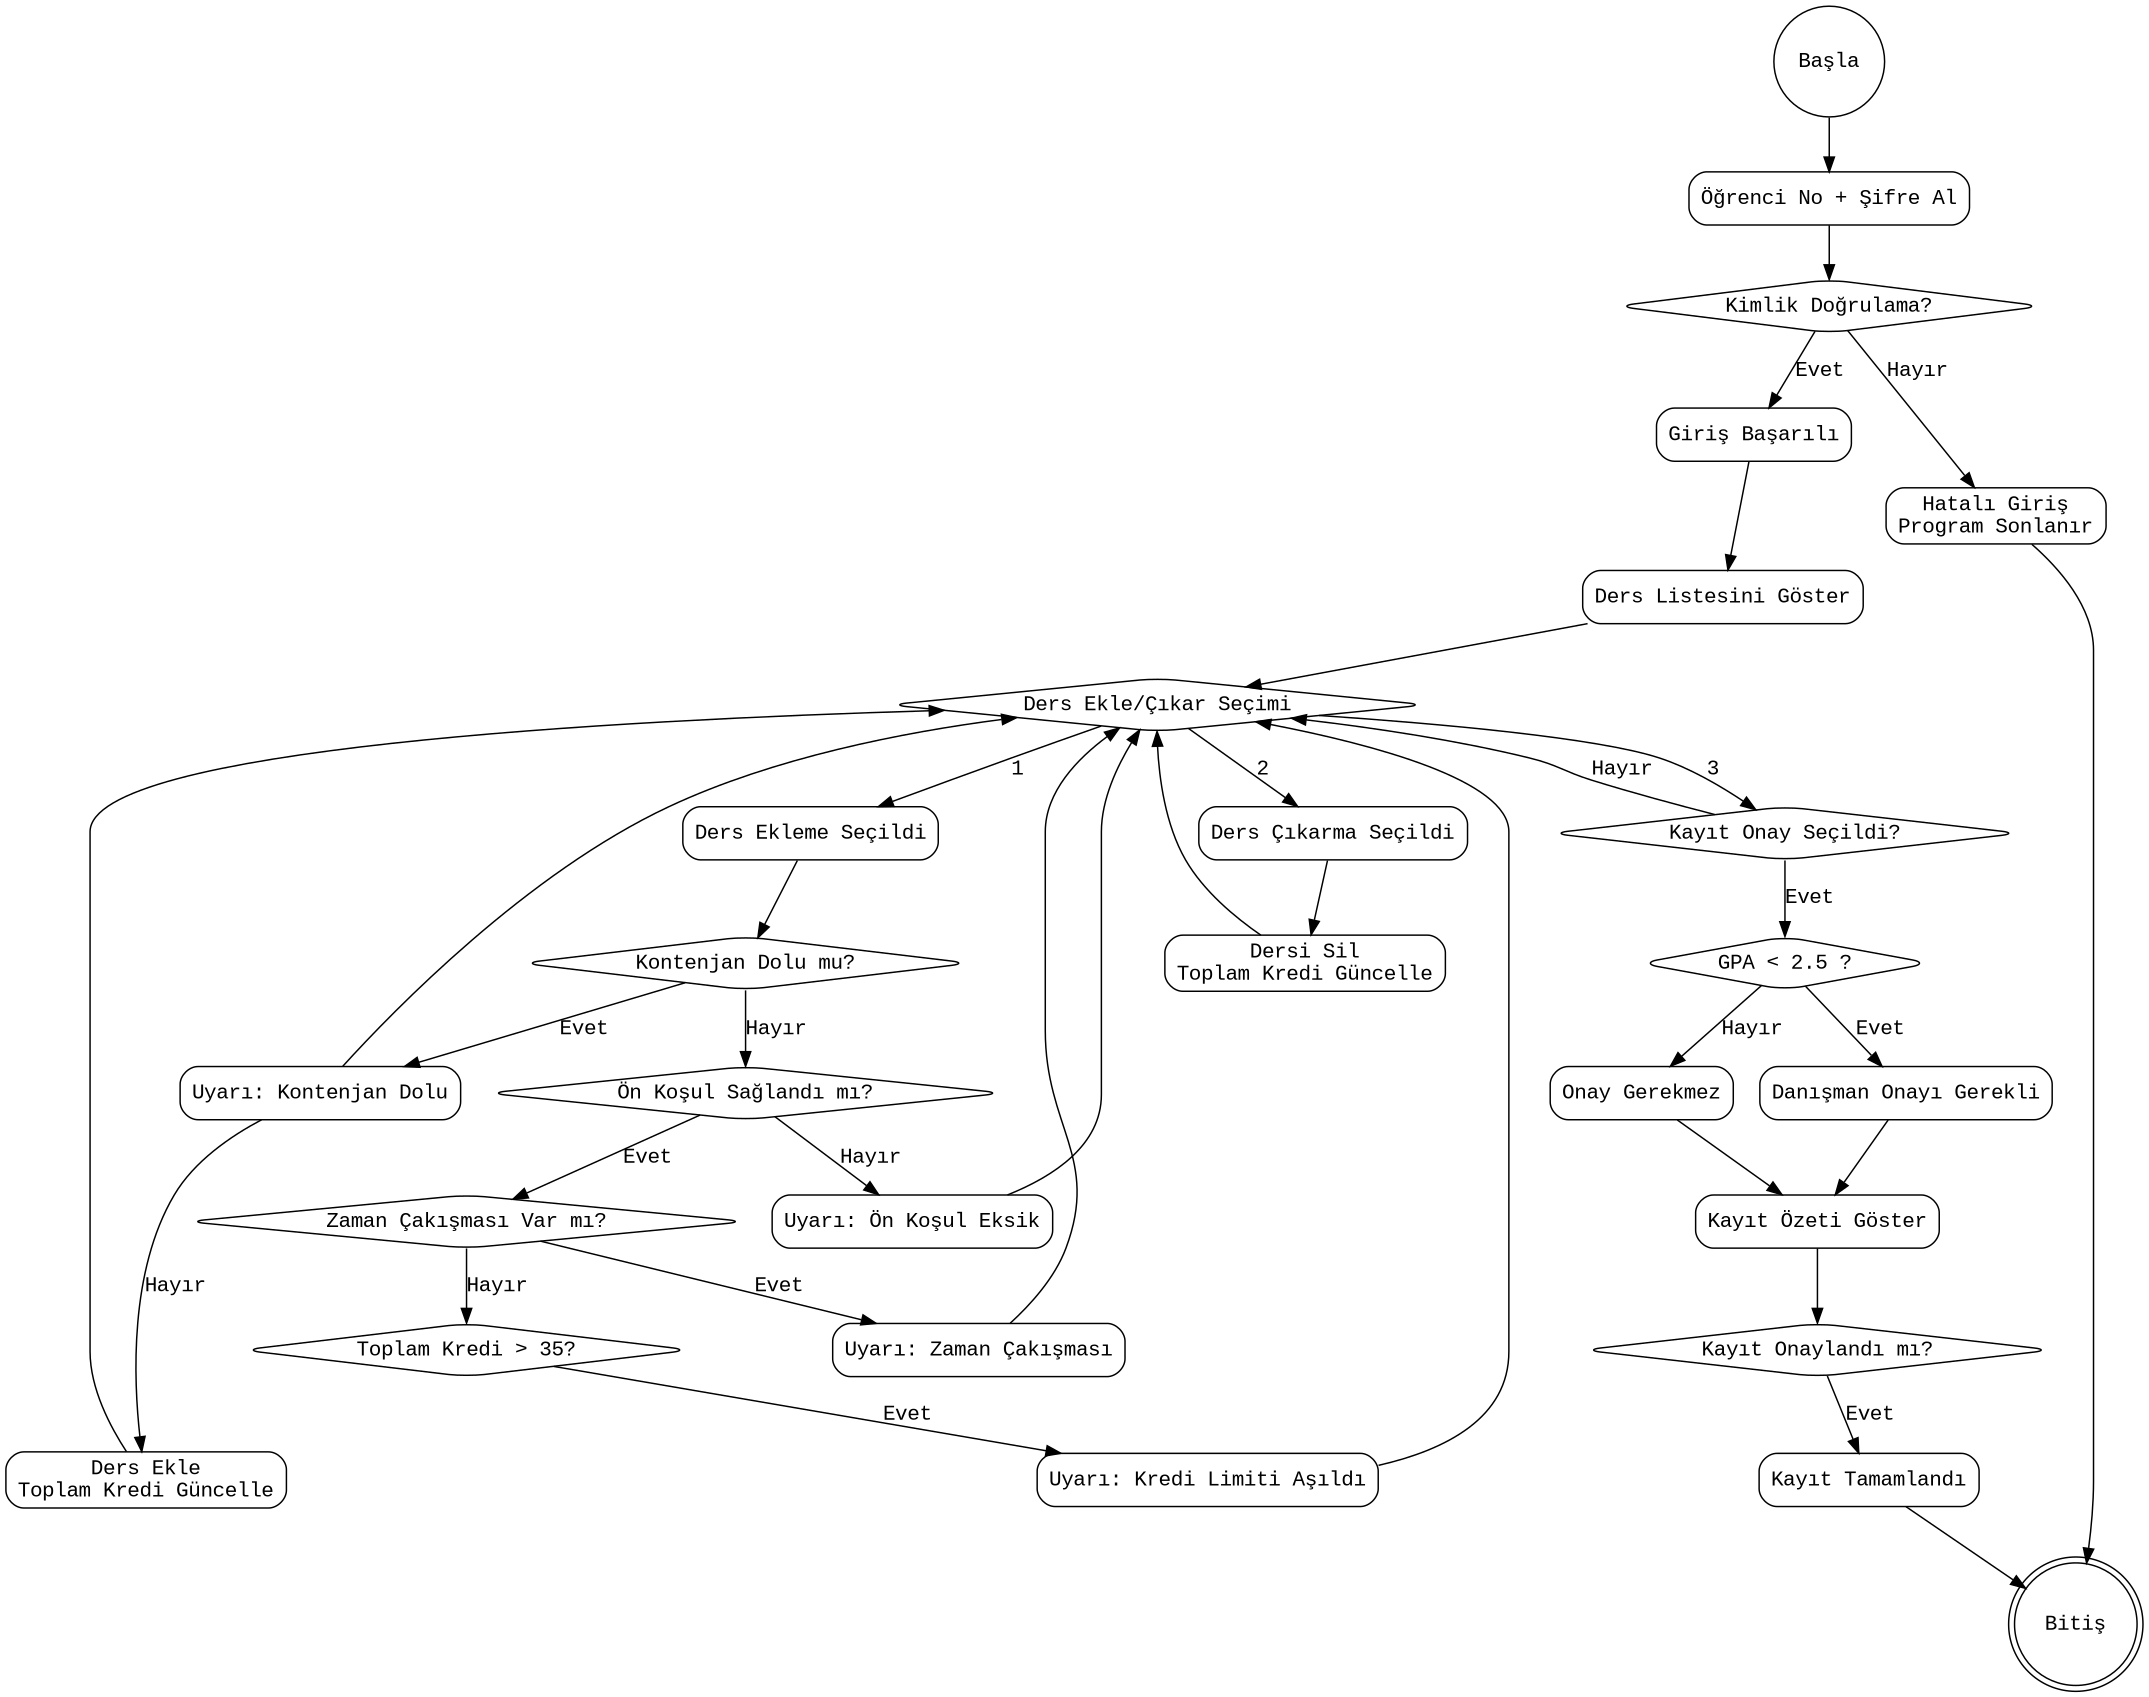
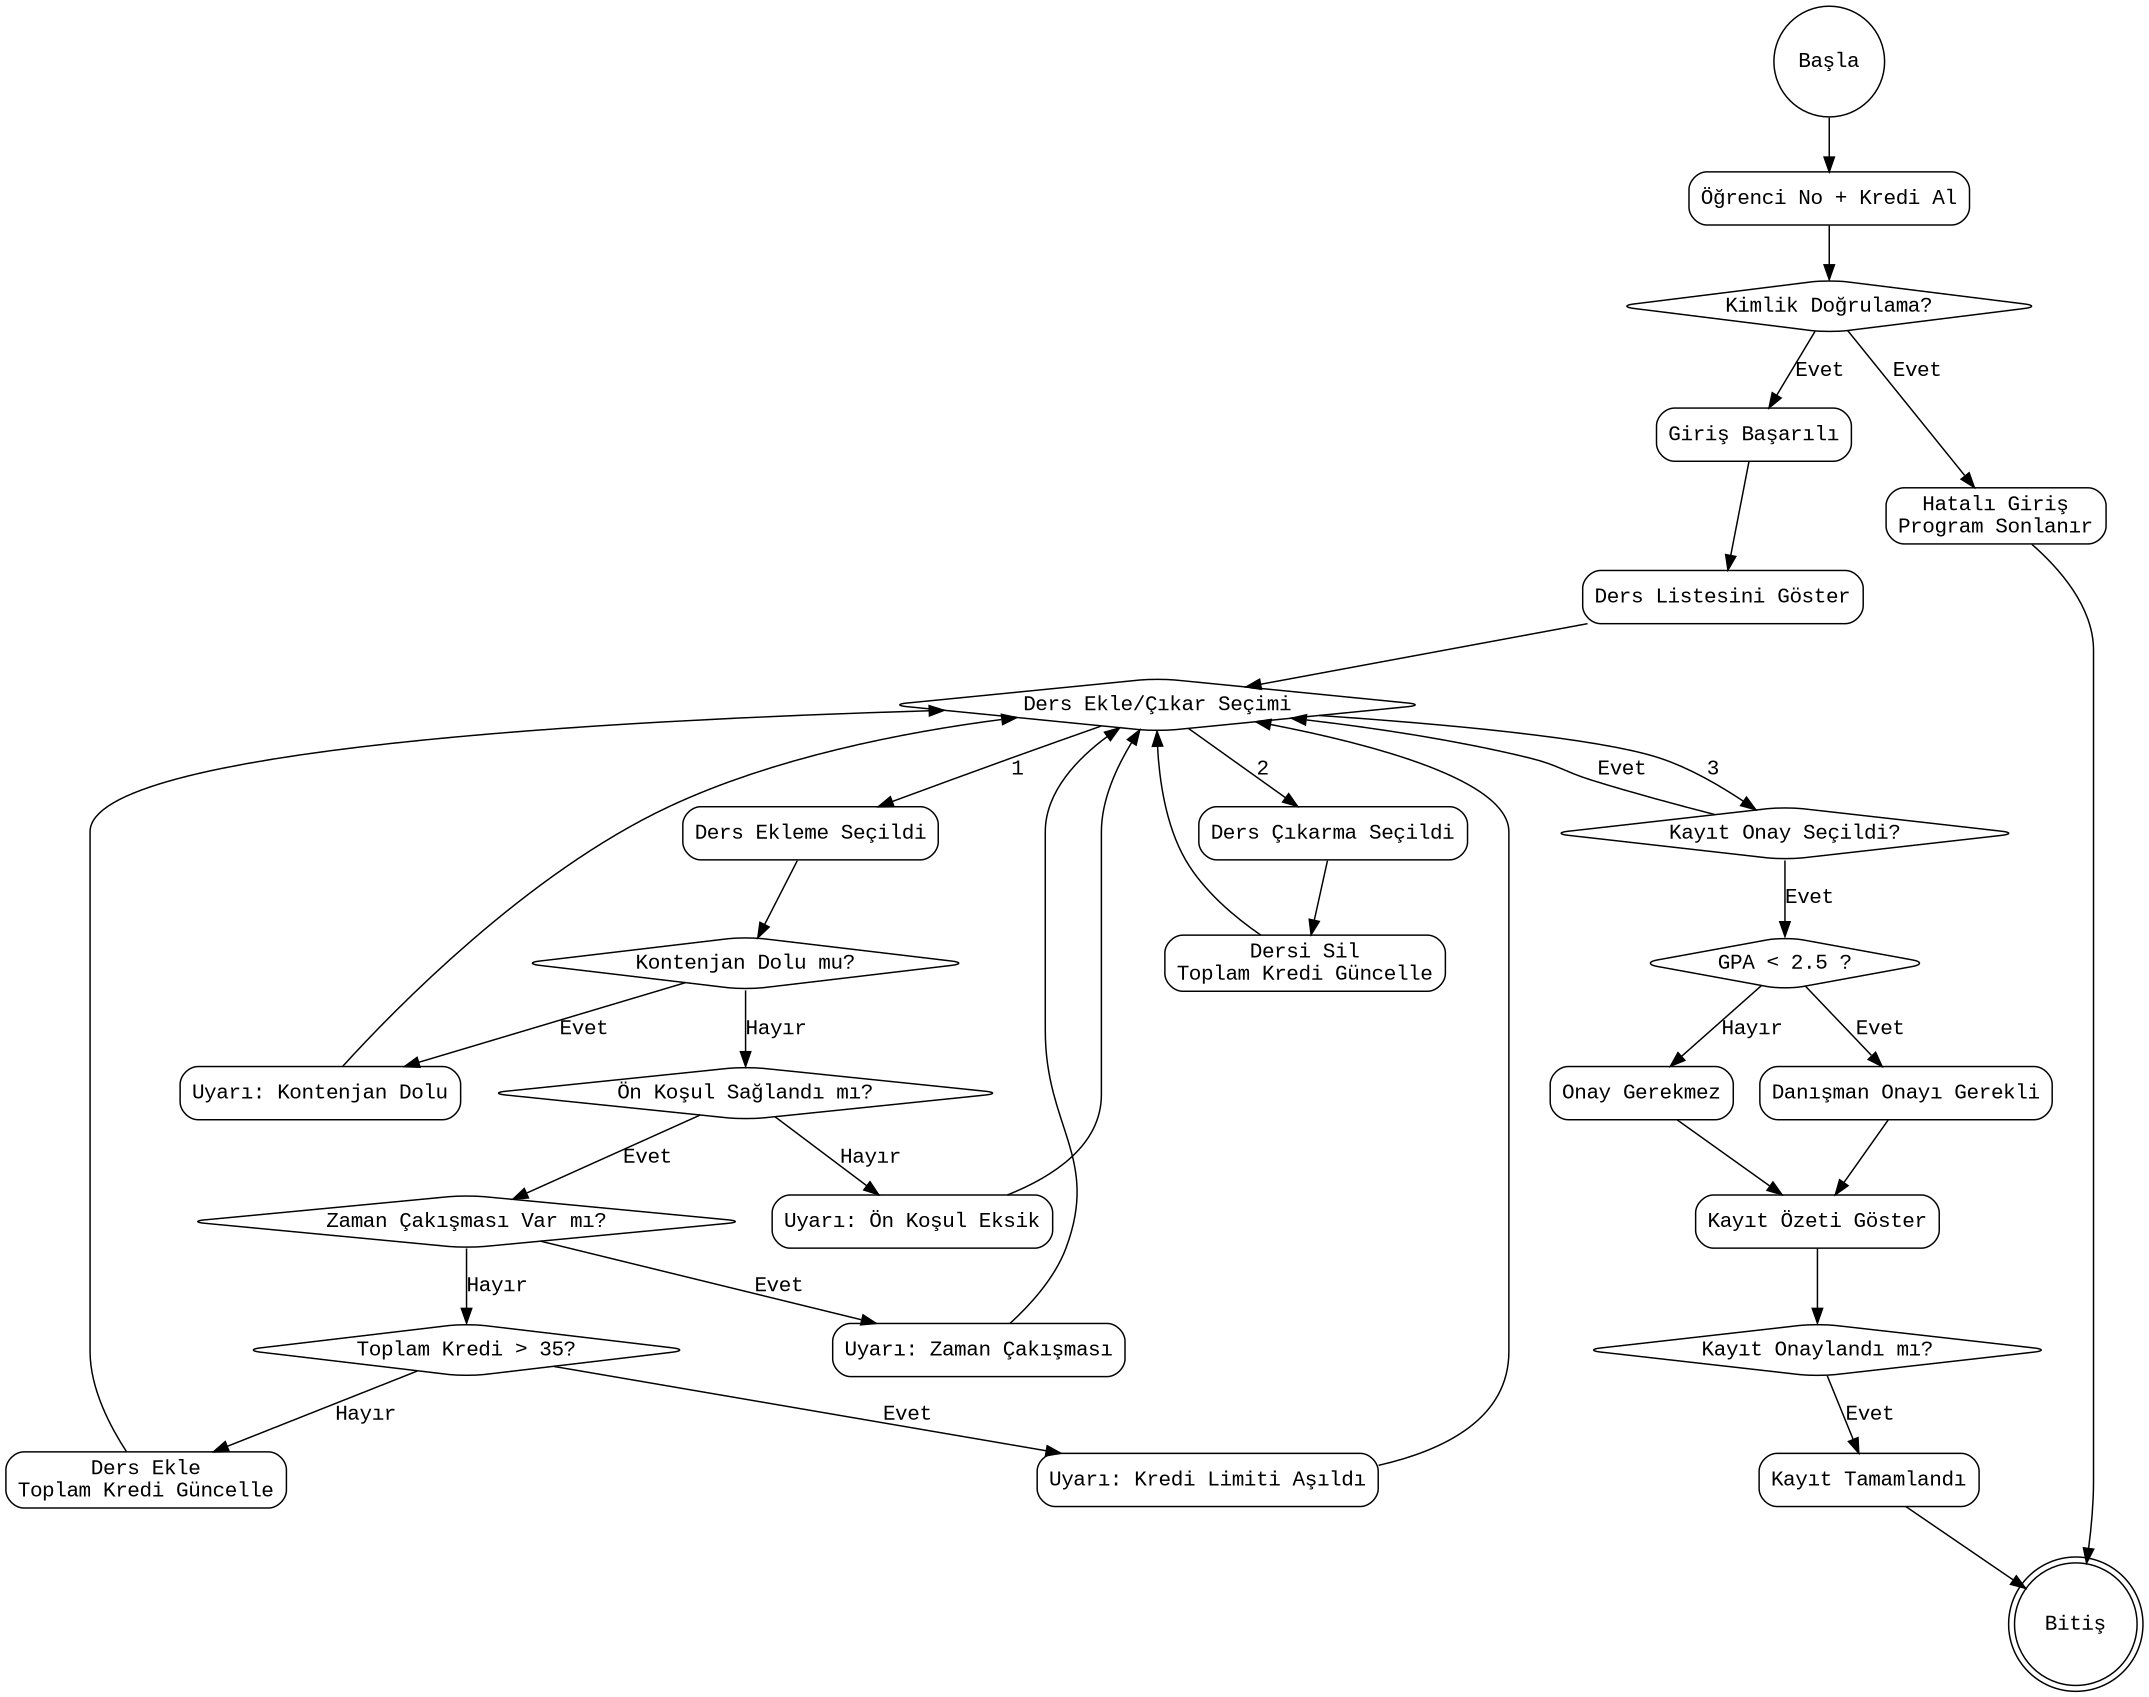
(1829, 198) -> (1829, 198)
(1918, 370) -> (1918, 370)
(1623, 769) -> (1623, 769)
(149, 1256) -> (322, 1409)
